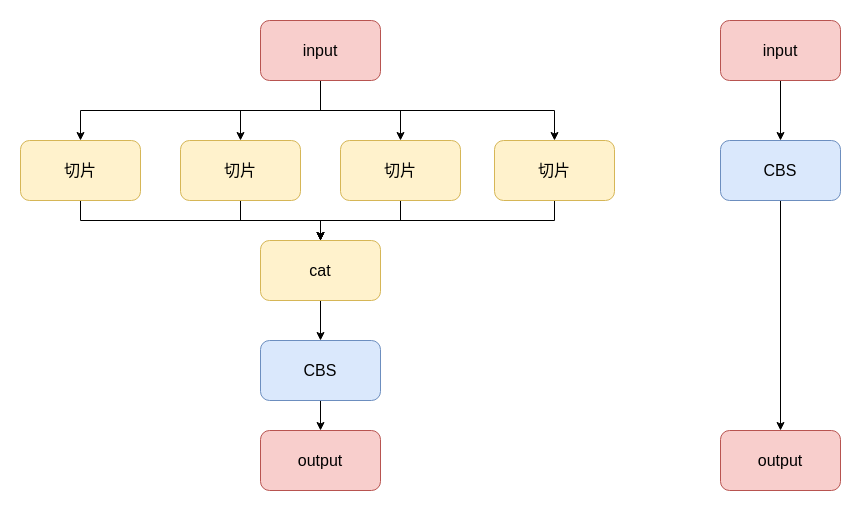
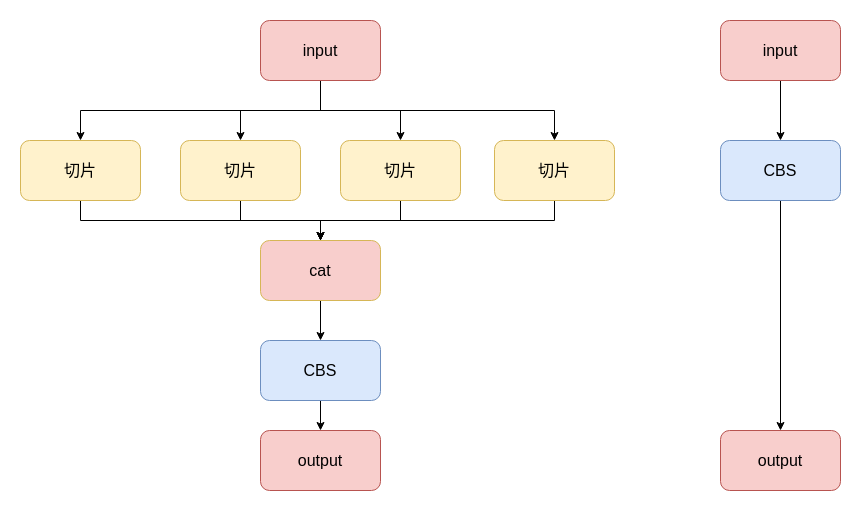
(321, 271) -> (321, 271)
